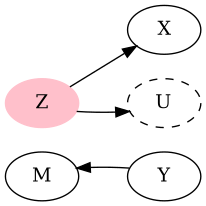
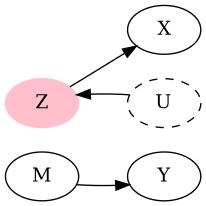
(96, 112) -> (110, 94)
(110, 167) -> (96, 186)
